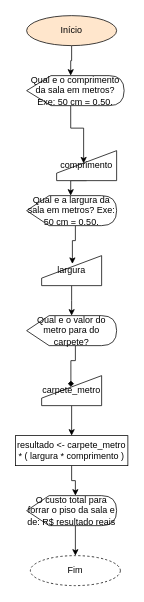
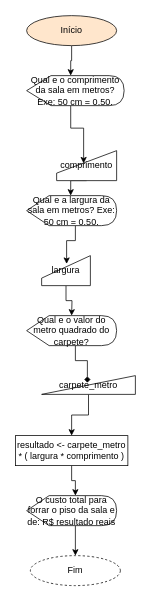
(72, 270) -> (66, 270)
(72, 330) -> (72, 330)
(72, 390) -> (89, 385)
